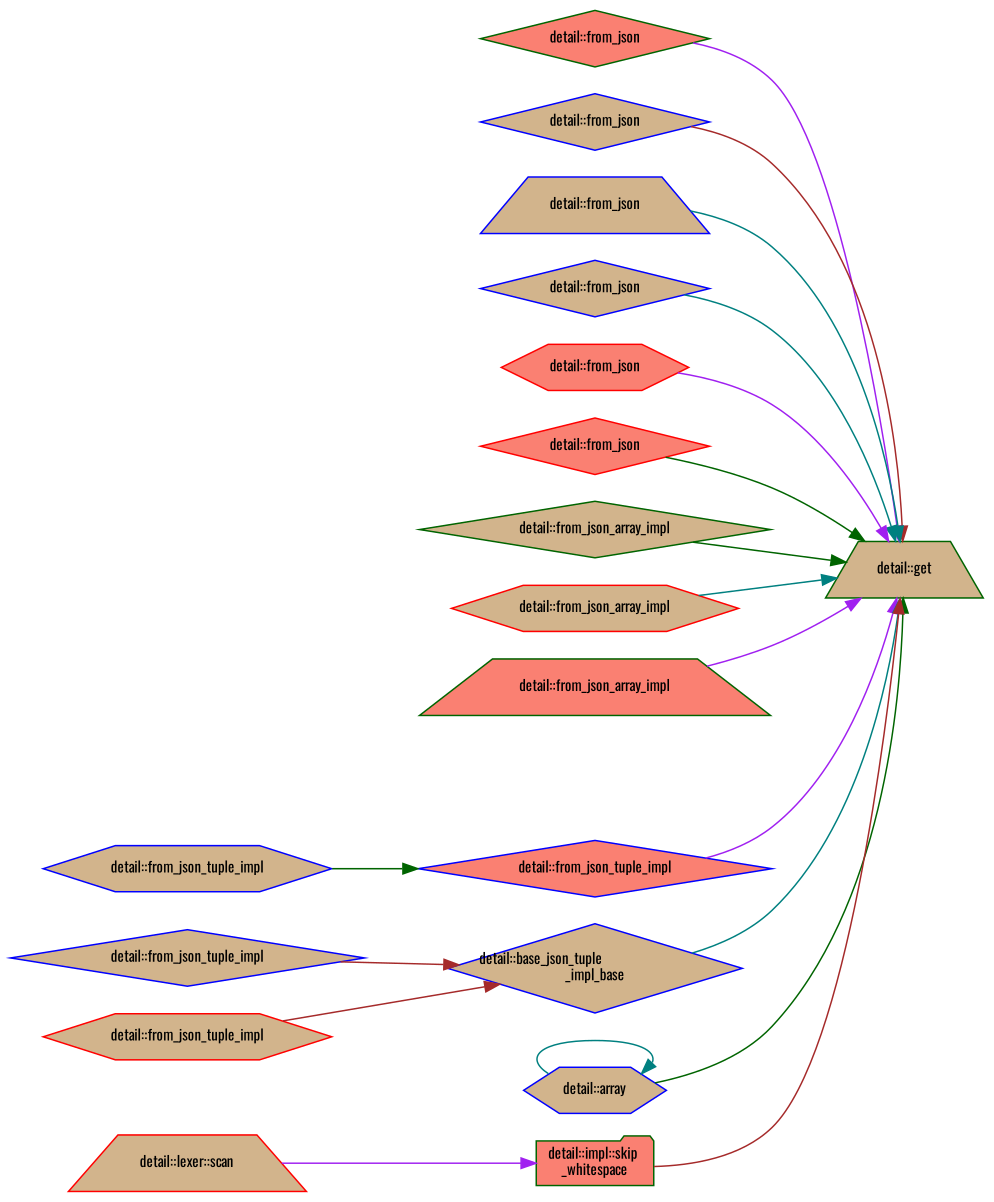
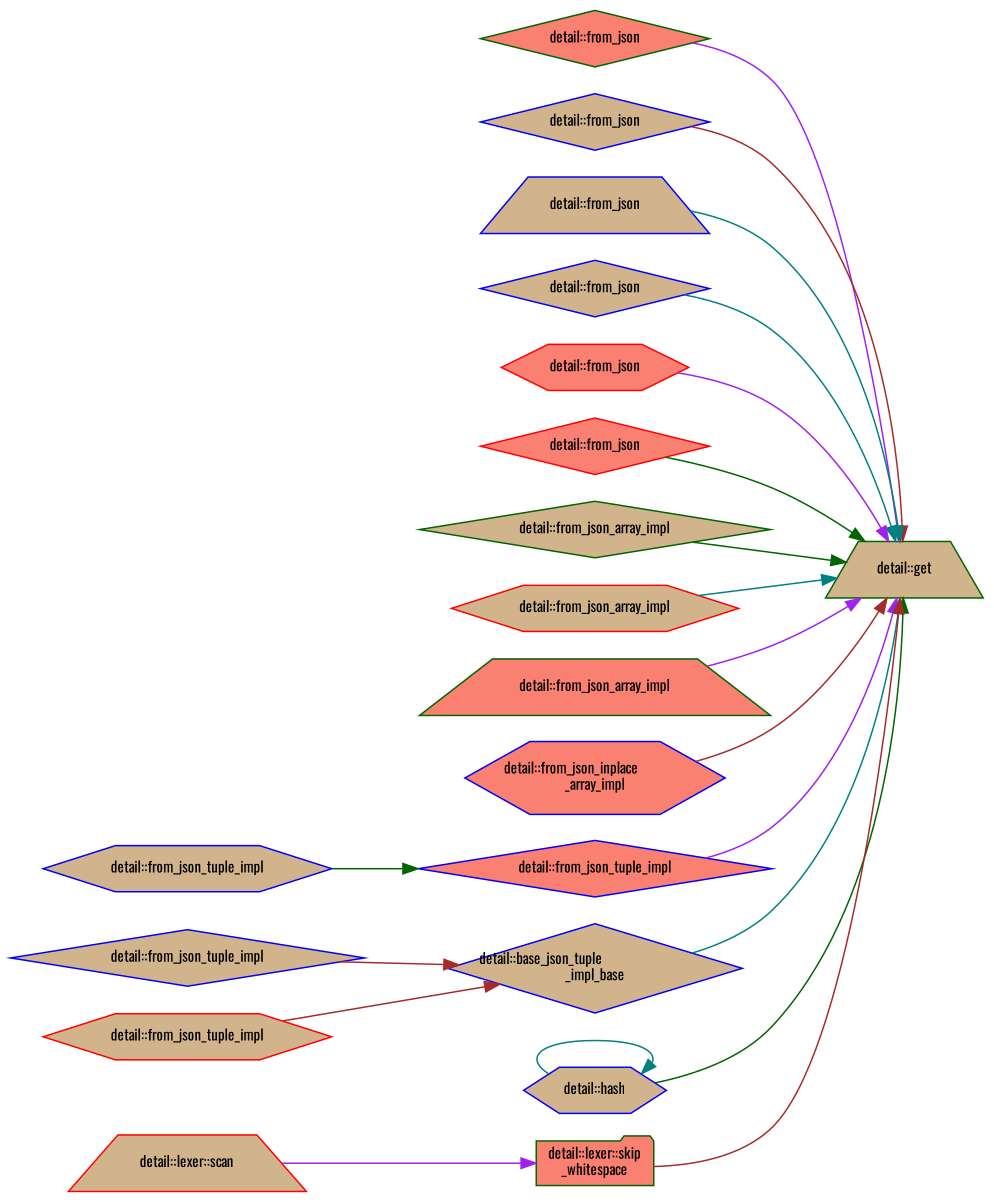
none -> (595, 778)
(595, 1090) -> (595, 1090)
(595, 1163) -> (595, 1163)
